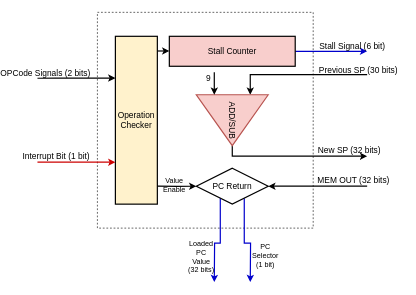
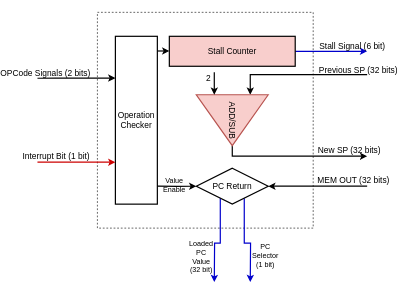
(359, 70) -> (359, 70)
(209, 78) -> (209, 78)
(137, 120) -> (137, 120)
(202, 257) -> (202, 257)
